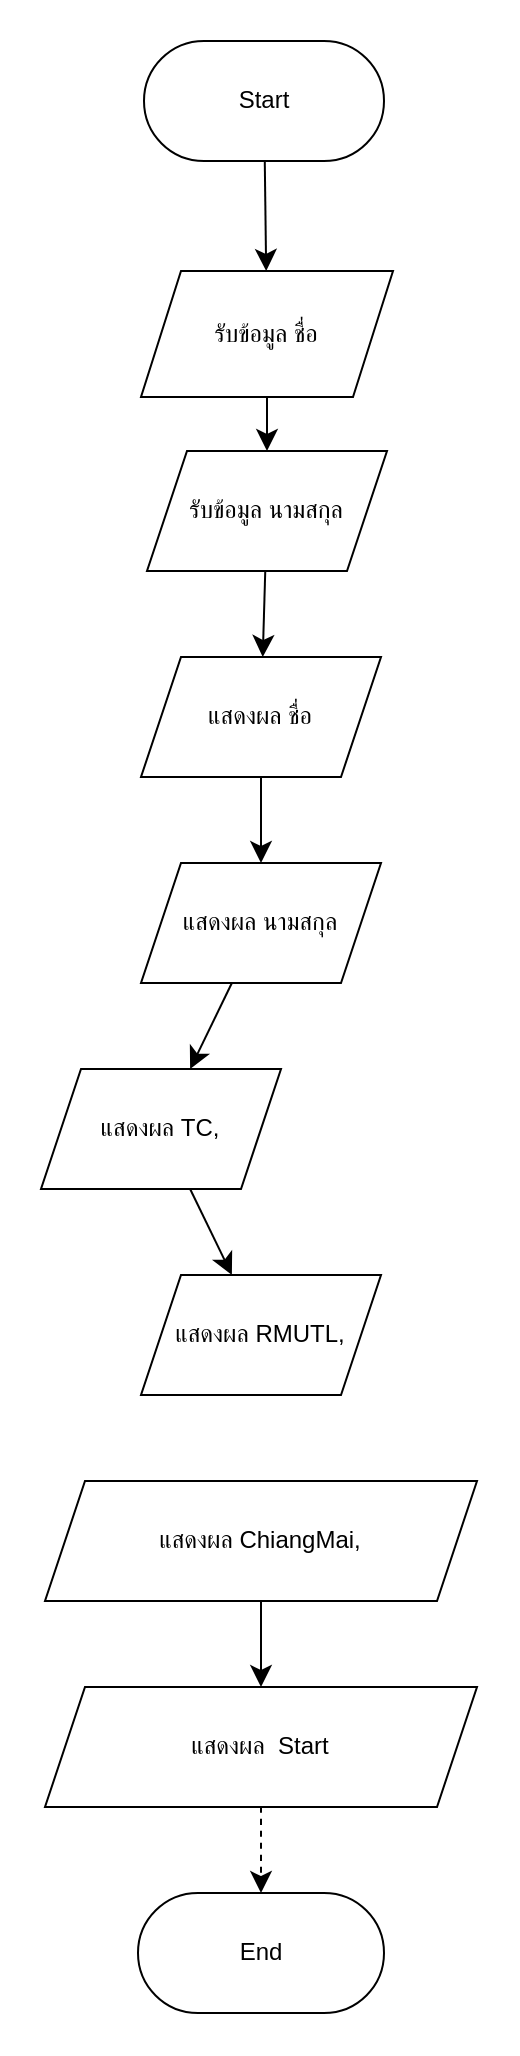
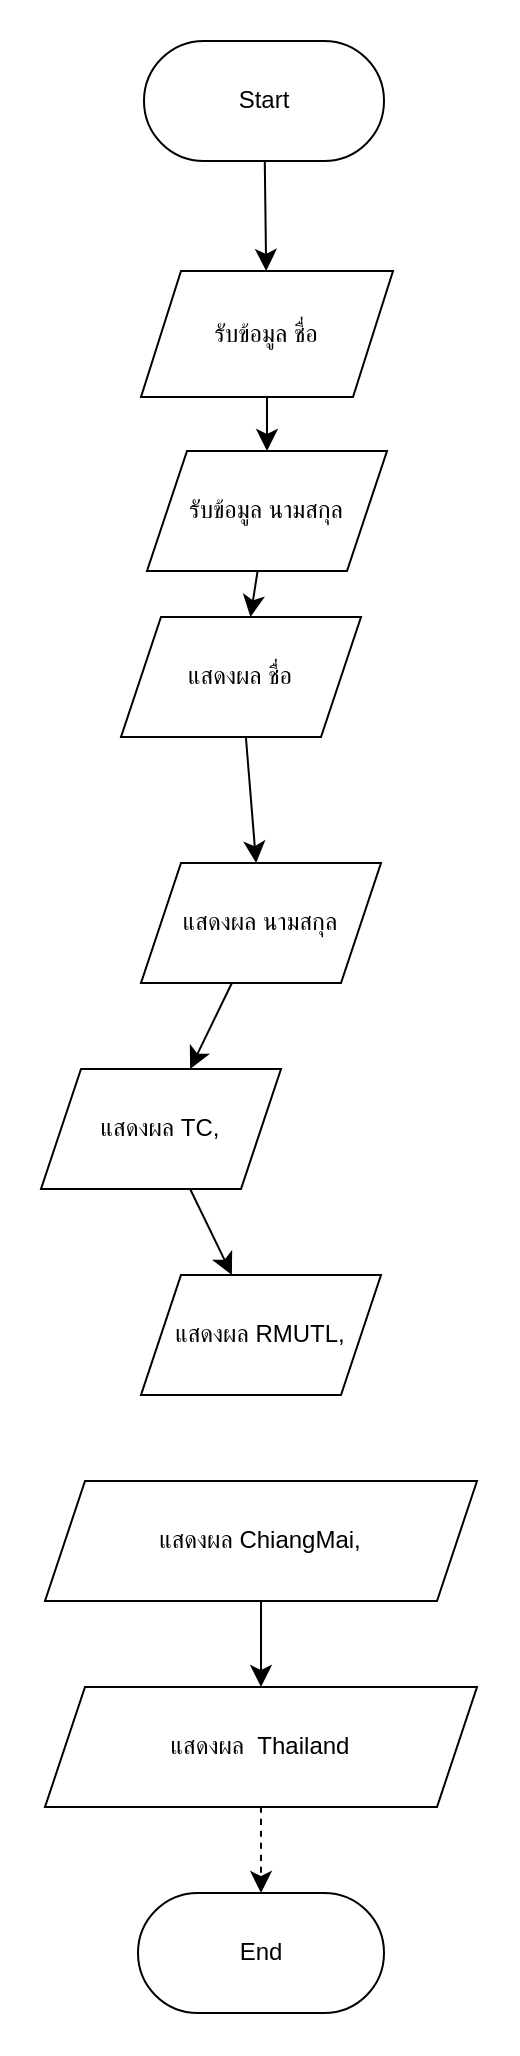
(261, 717) -> (241, 677)
(261, 1747) -> (261, 1747)
